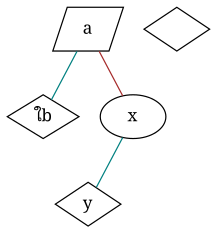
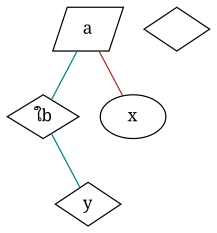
(110, 162) -> (66, 160)
